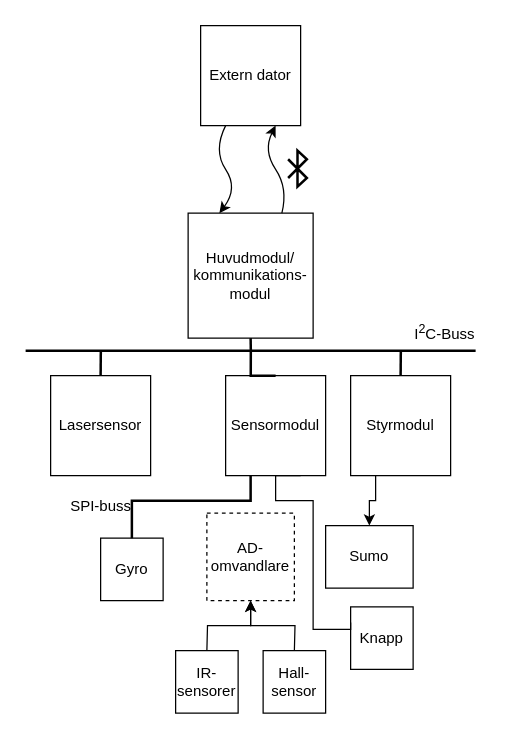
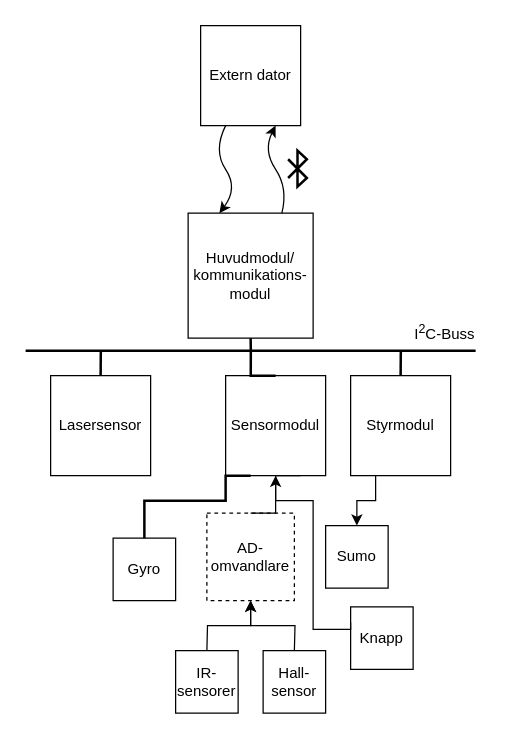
(101, 507) -> none
none -> (269, 513)
(369, 557) -> (357, 557)
(132, 569) -> (144, 569)
